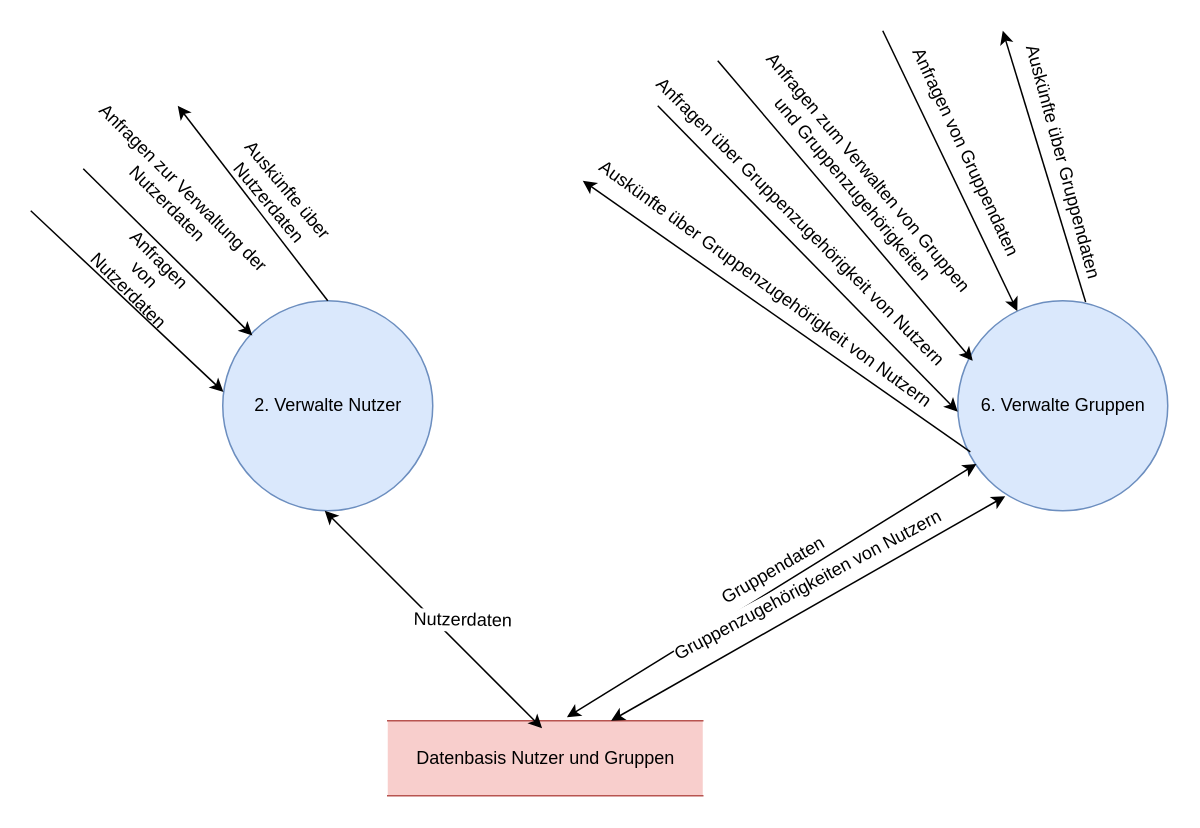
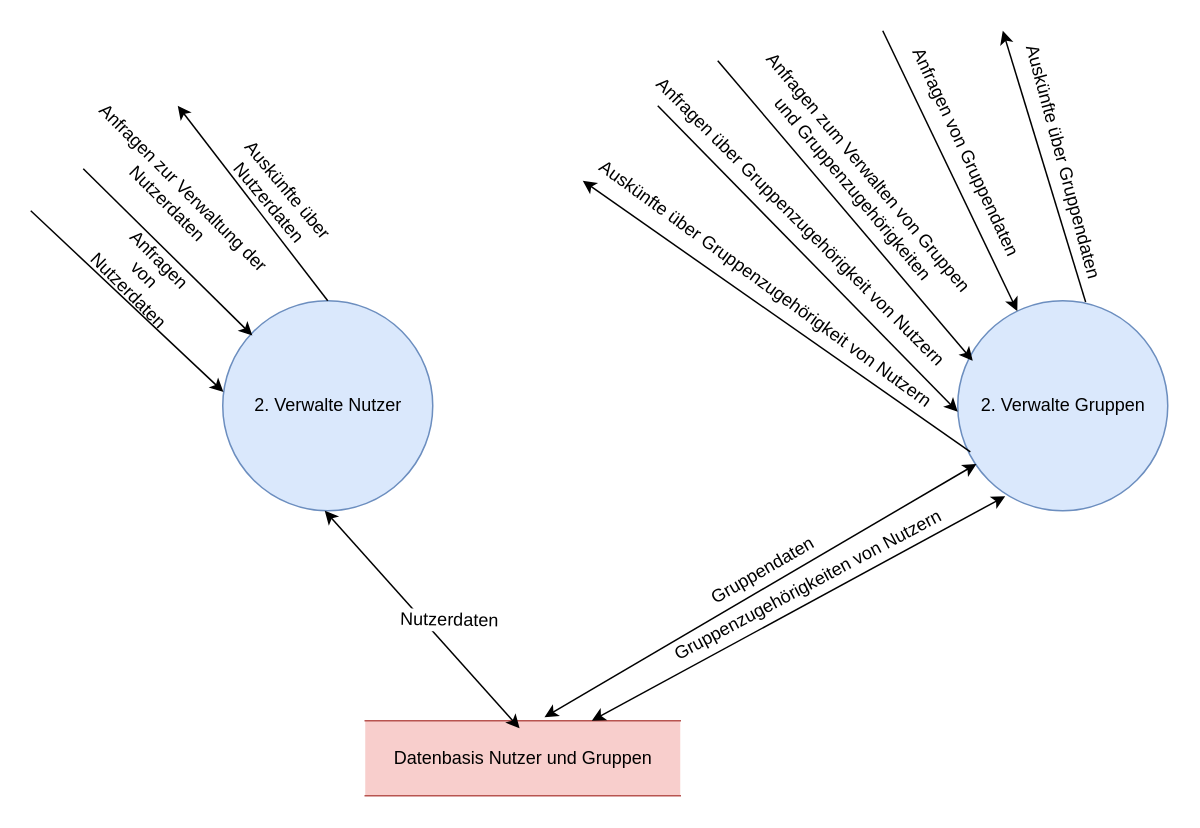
(1064, 406) -> (1064, 406)
(545, 758) -> (523, 758)
